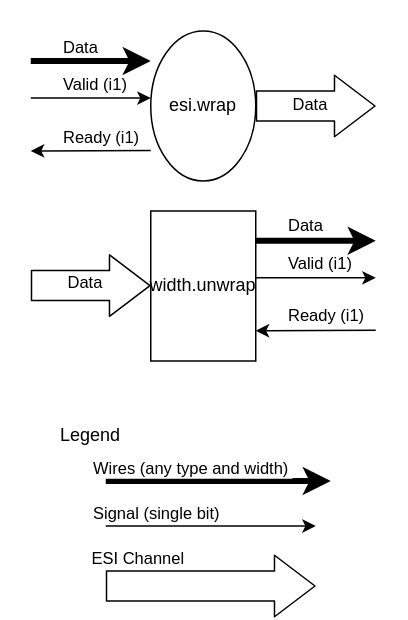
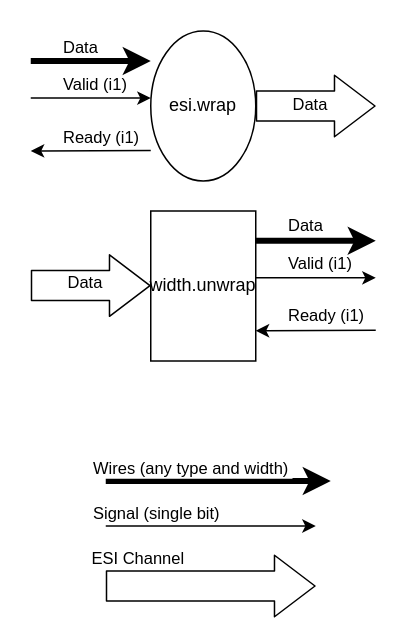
(91, 436) -> none
